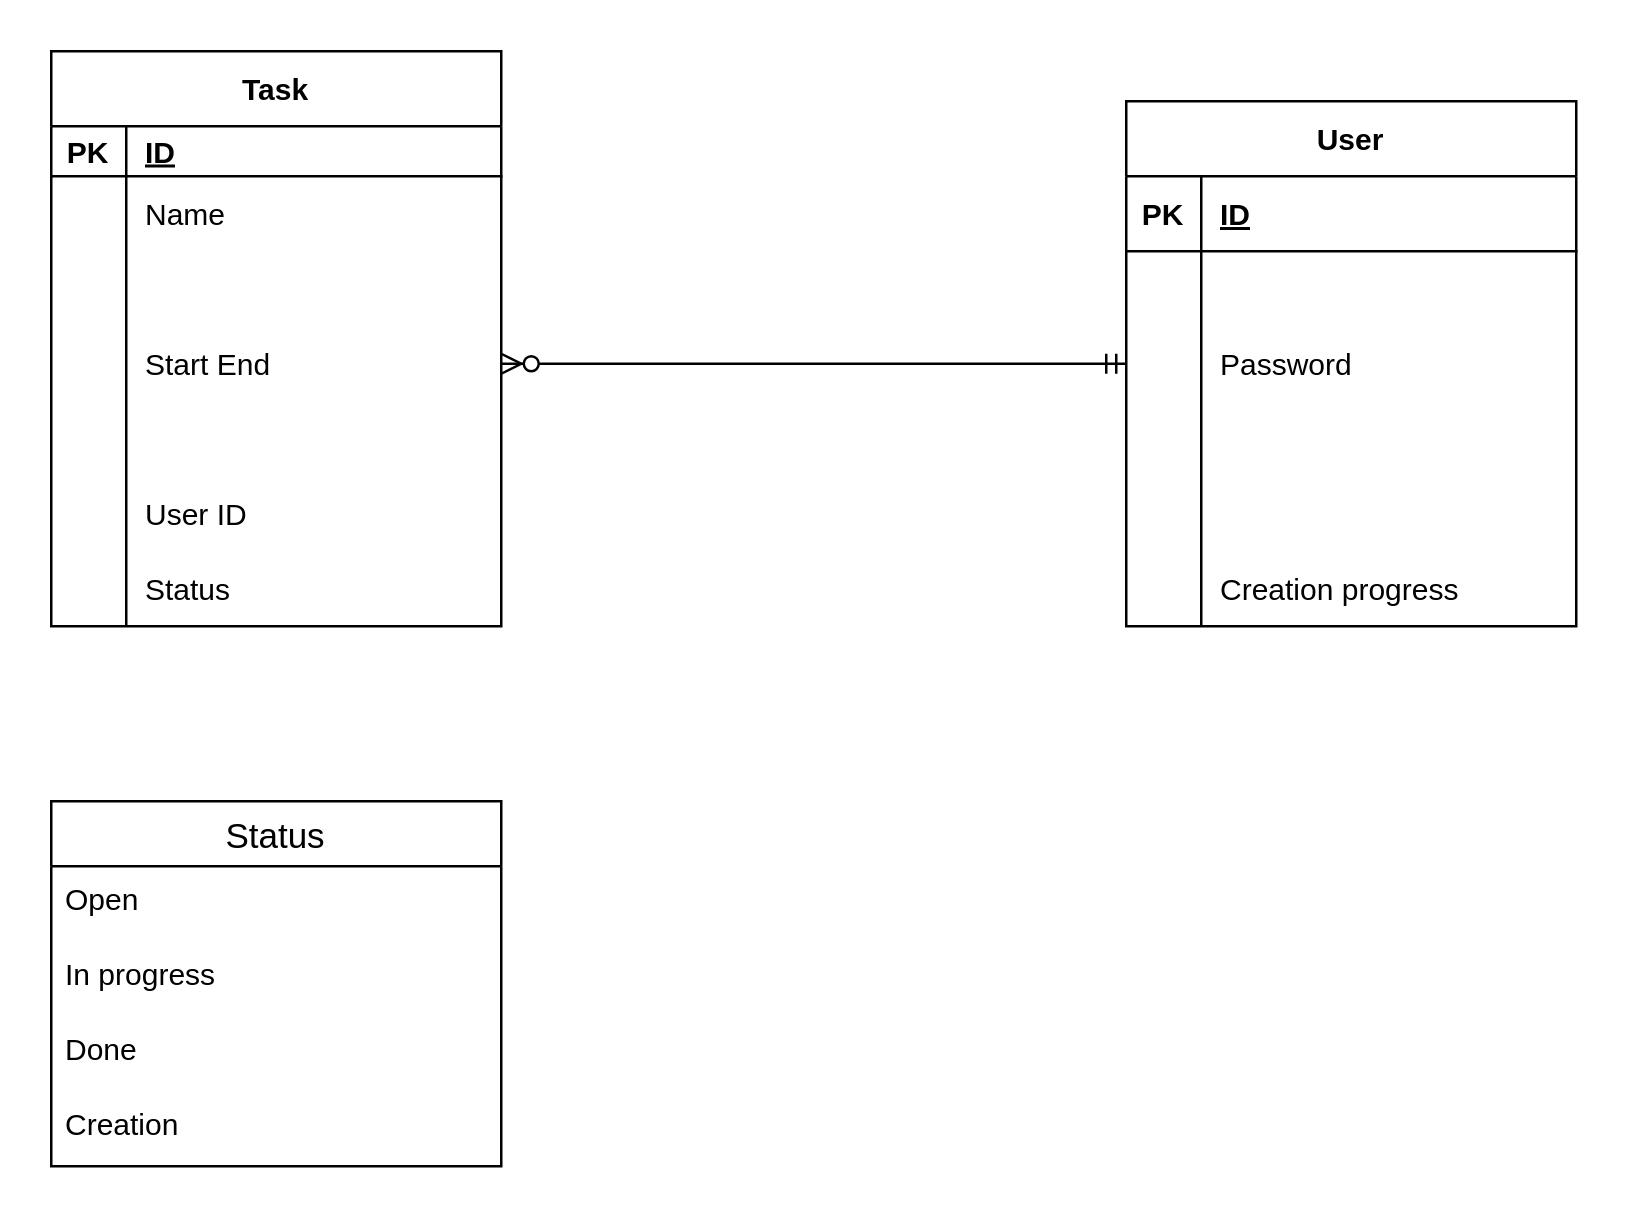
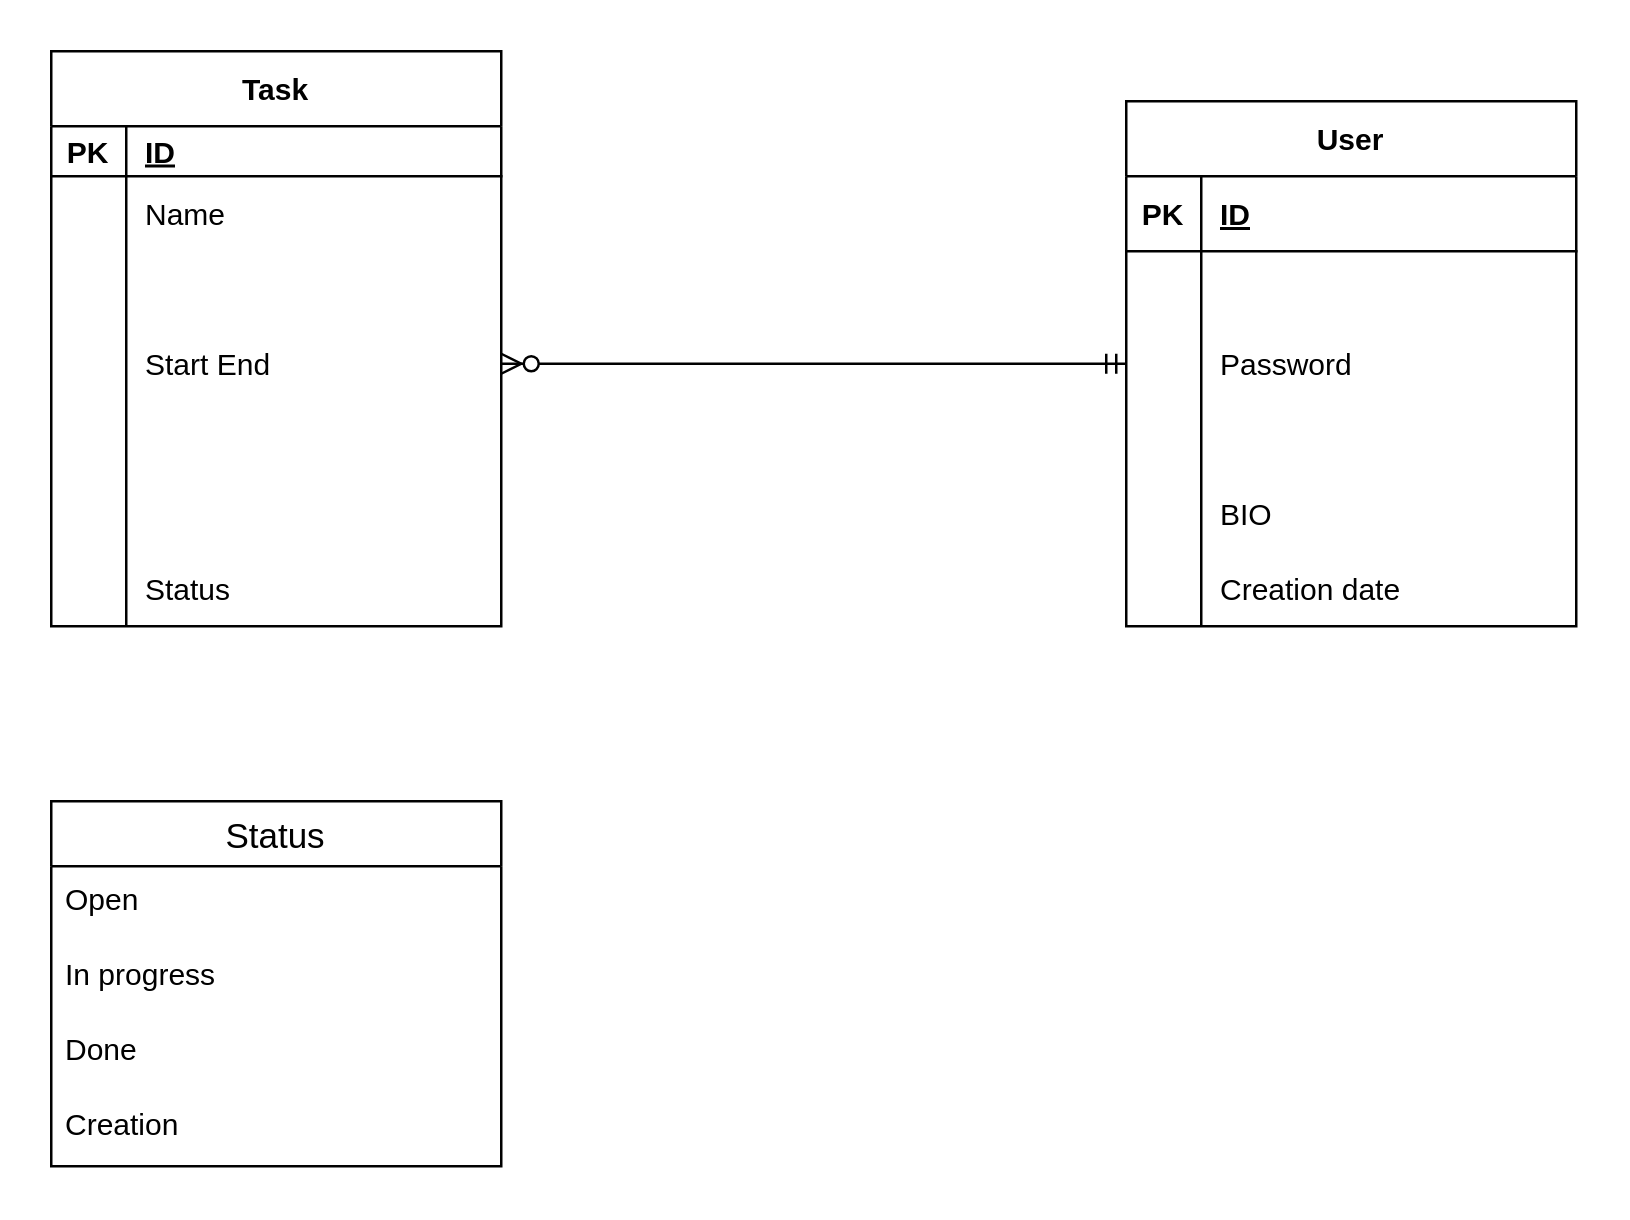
(314, 514) -> none
none -> (1389, 514)
(1355, 590) -> (1321, 590)
